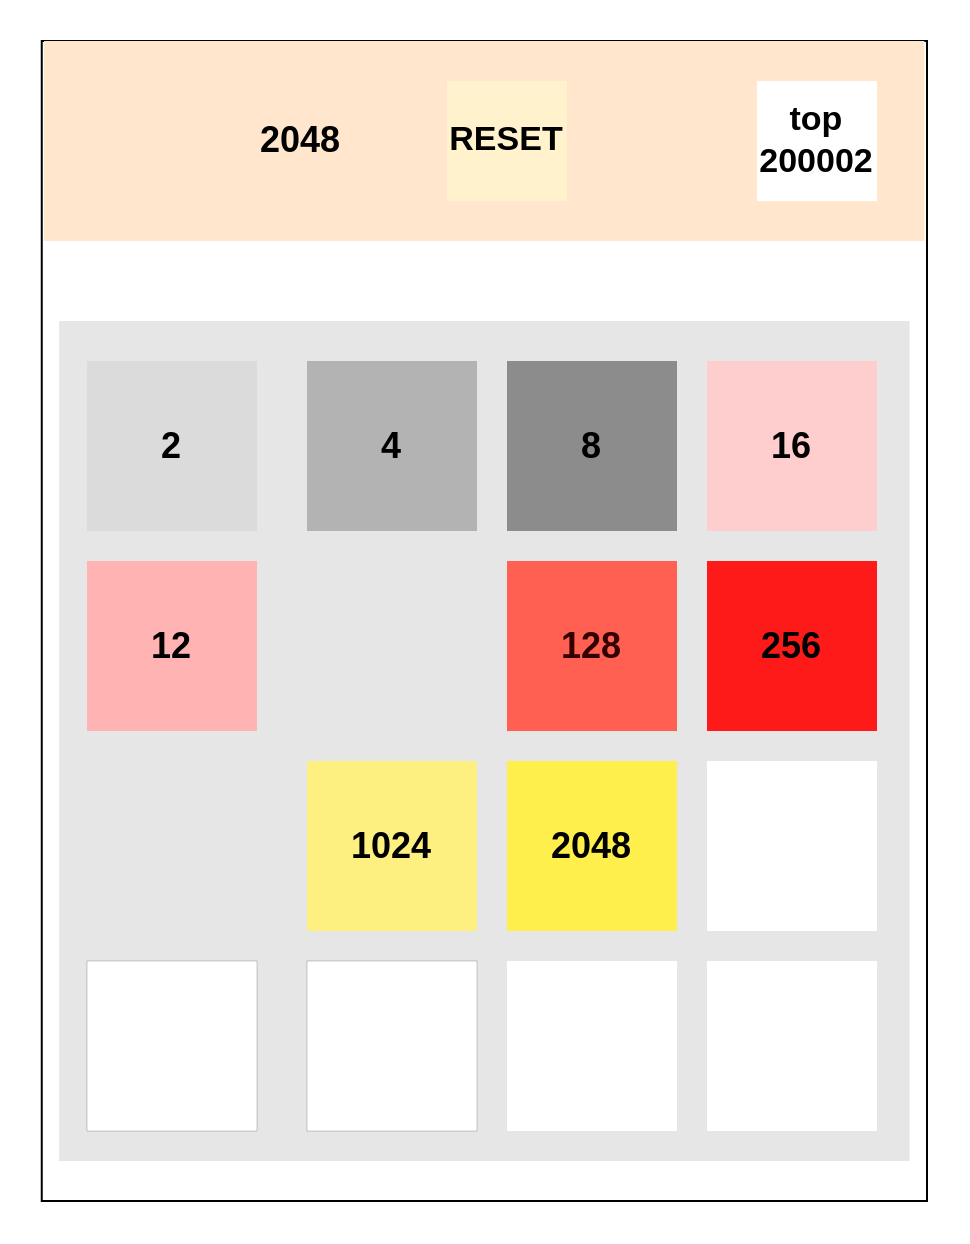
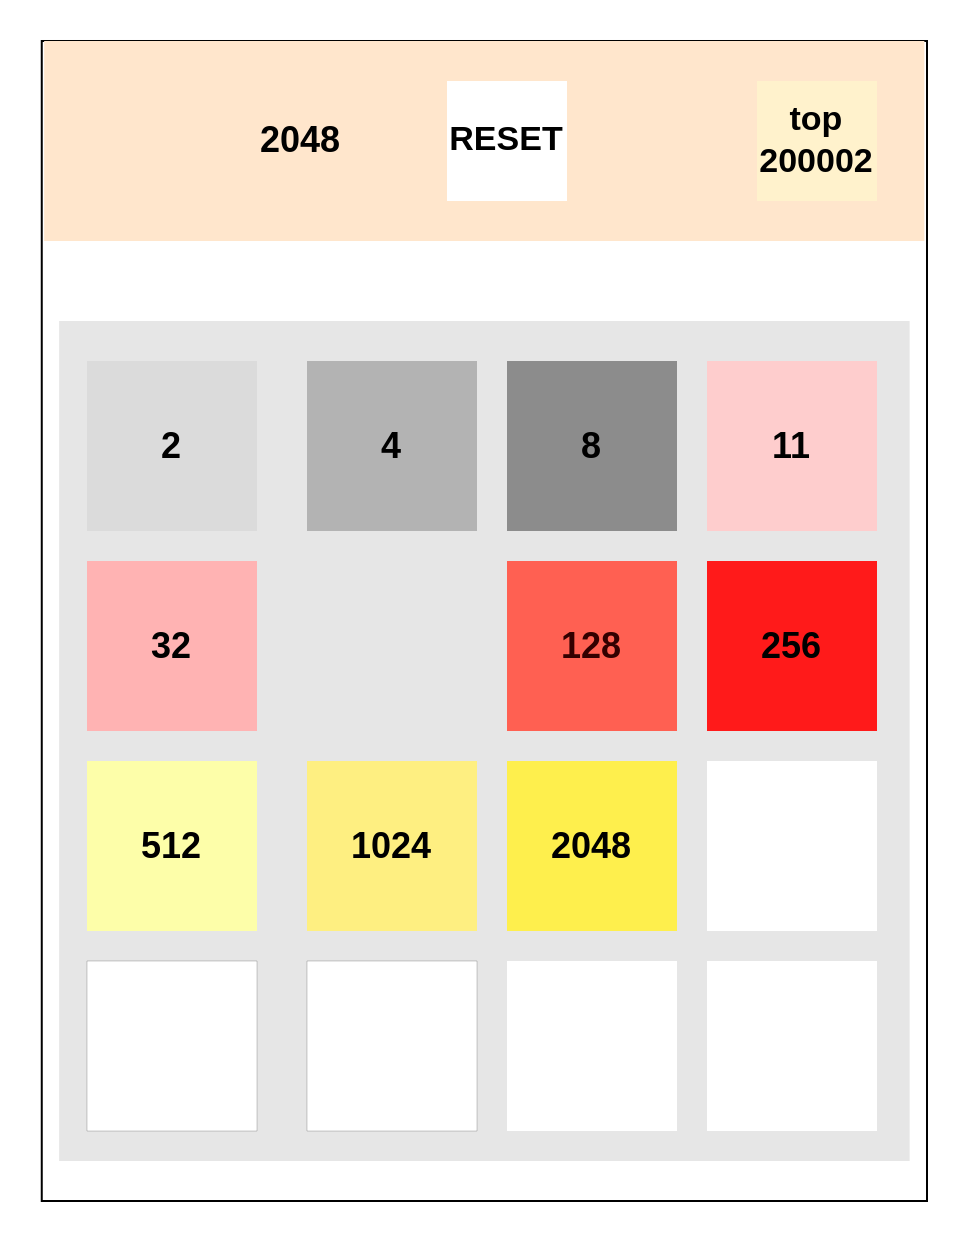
(507, 141) -> (507, 141)
(817, 141) -> (817, 141)
(792, 447) -> (792, 447)
(172, 647) -> (172, 647)
none -> (172, 846)
